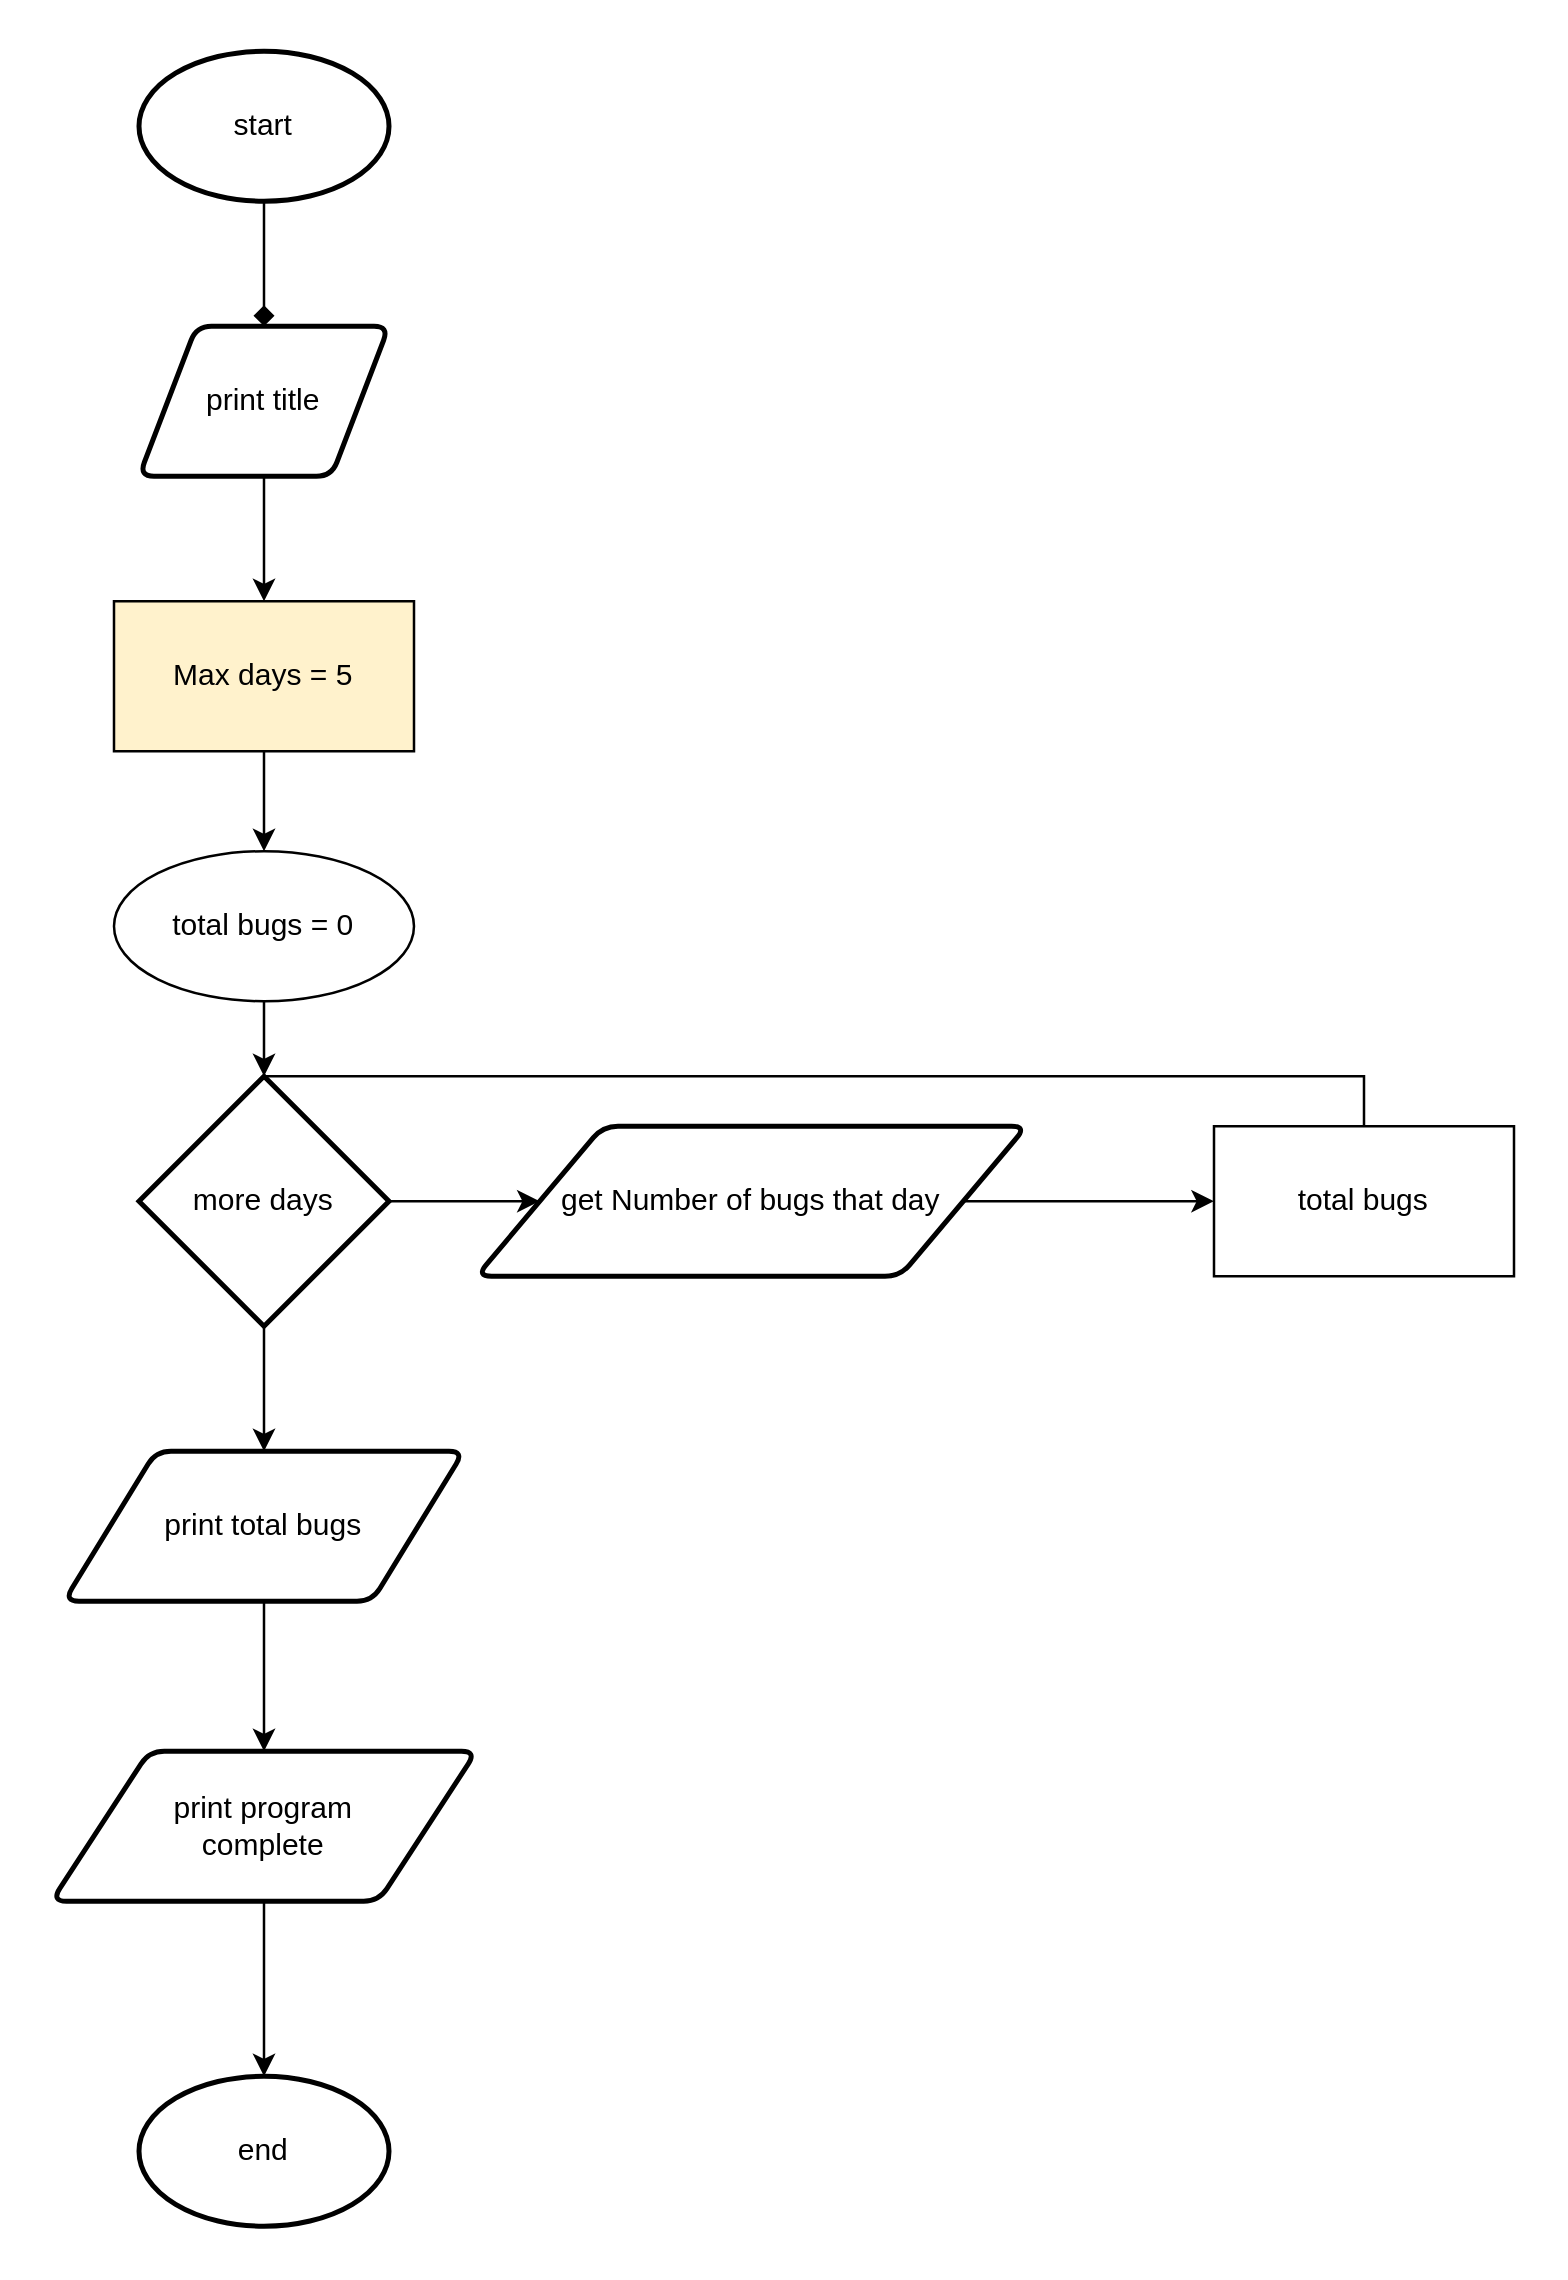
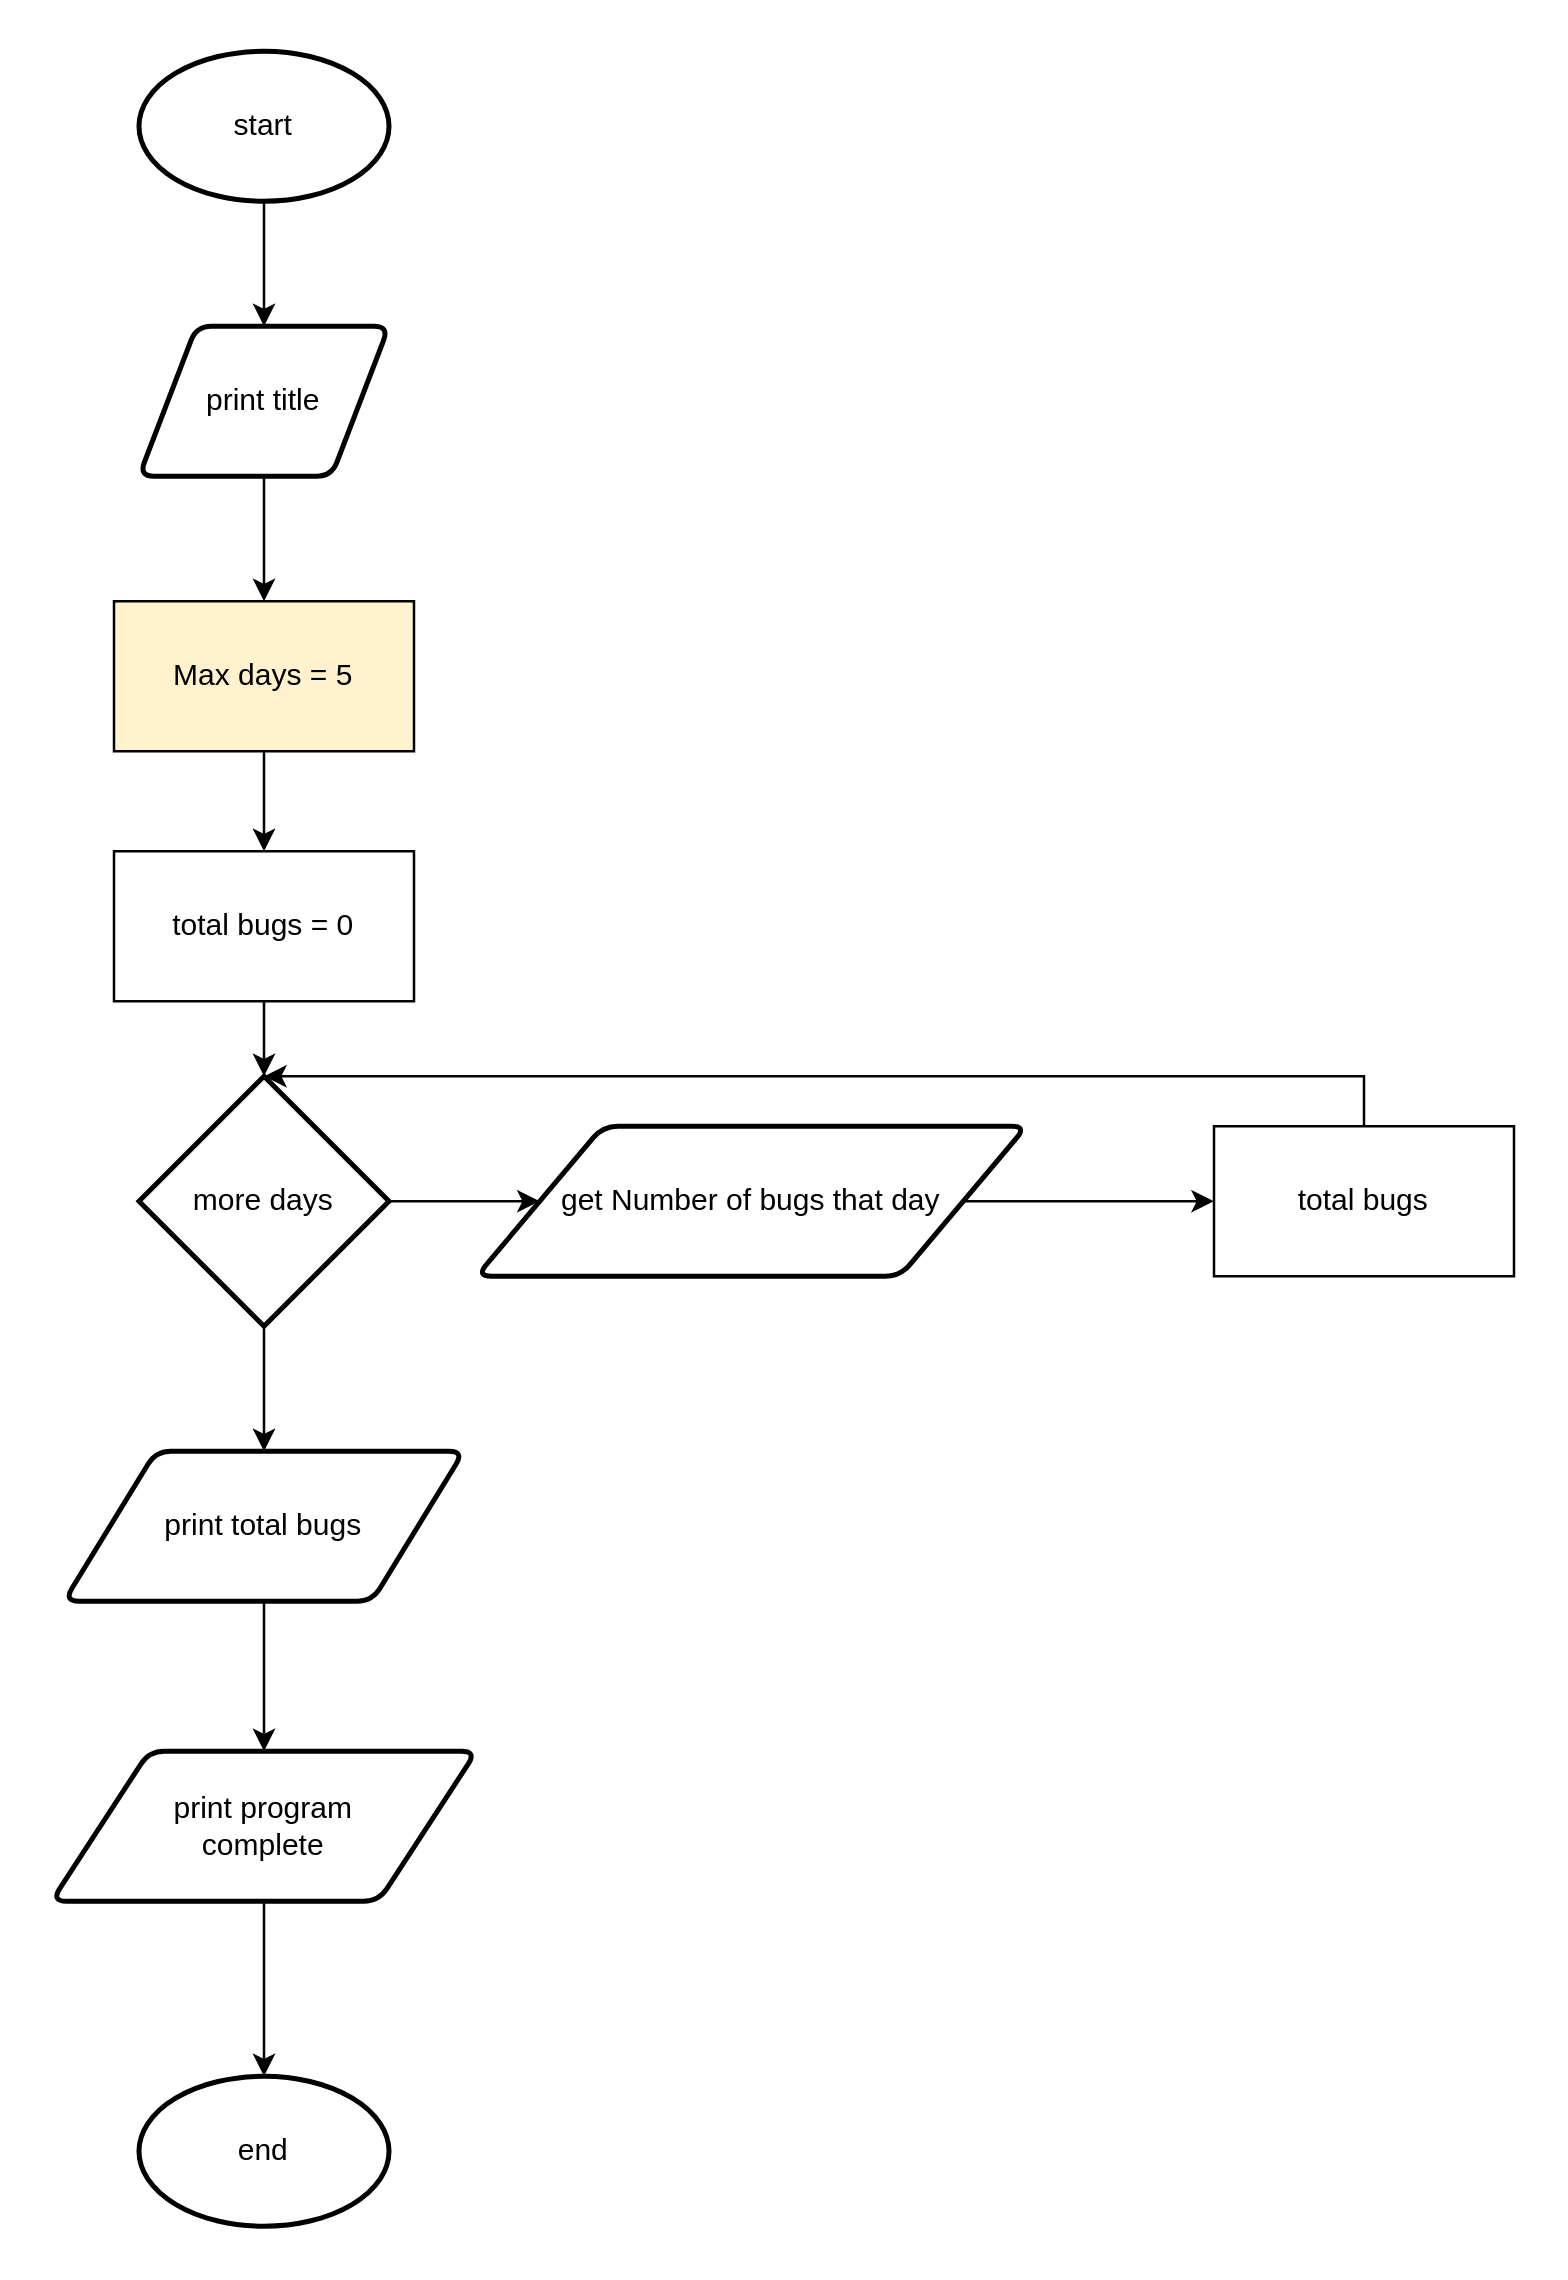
(264, 306) -> (264, 307)
(264, 926) -> (264, 926)
(275, 1076) -> (282, 1076)
